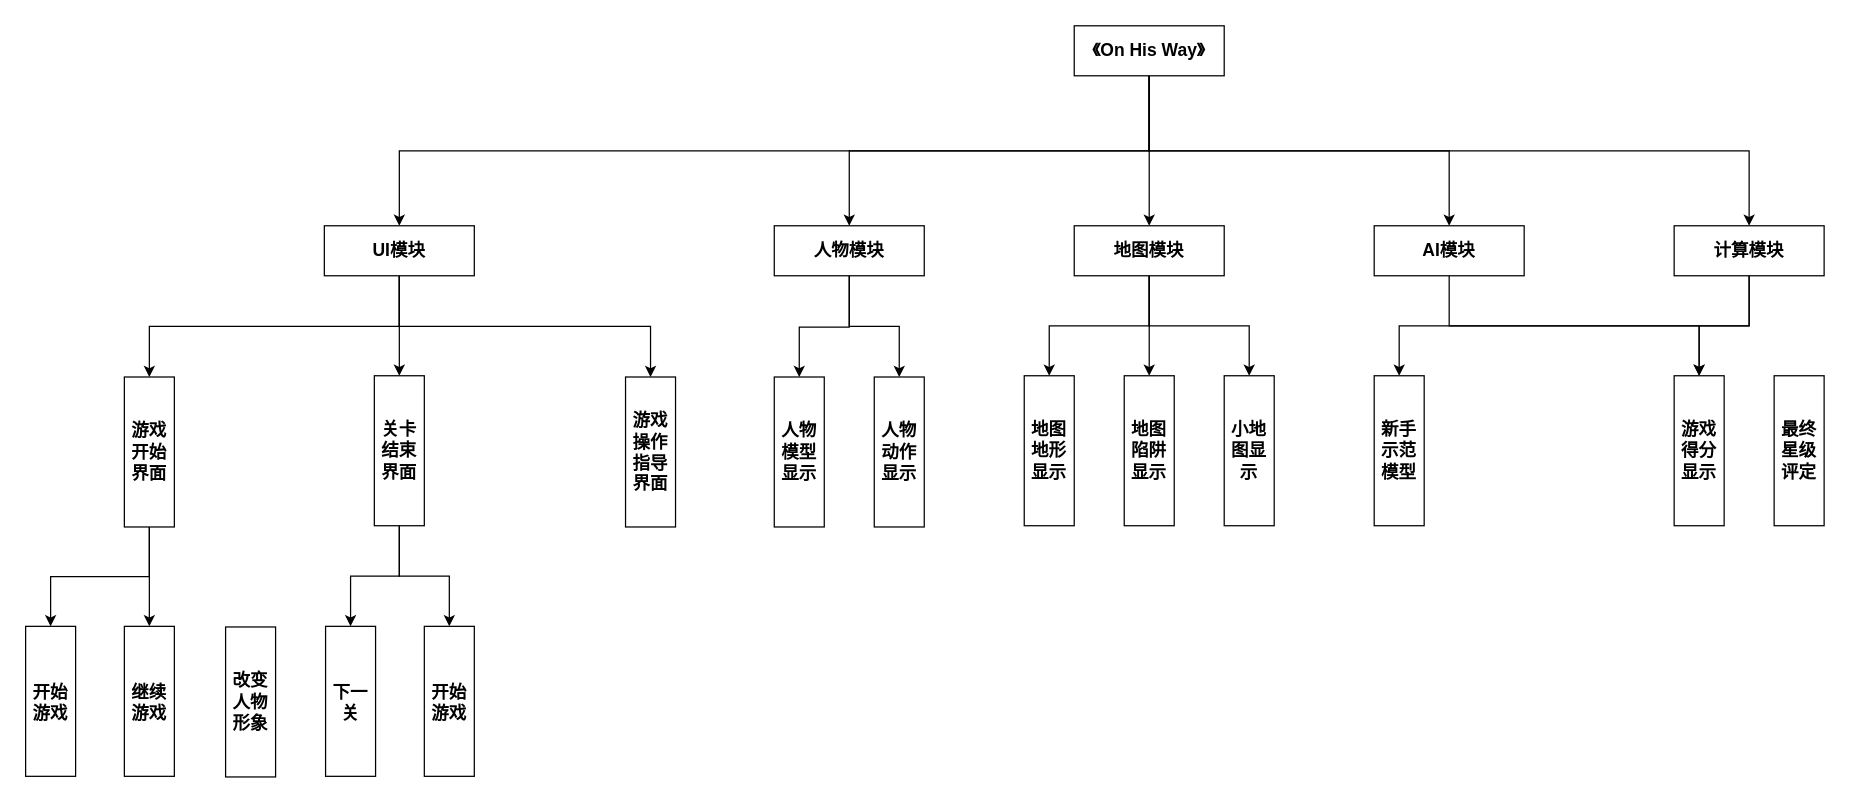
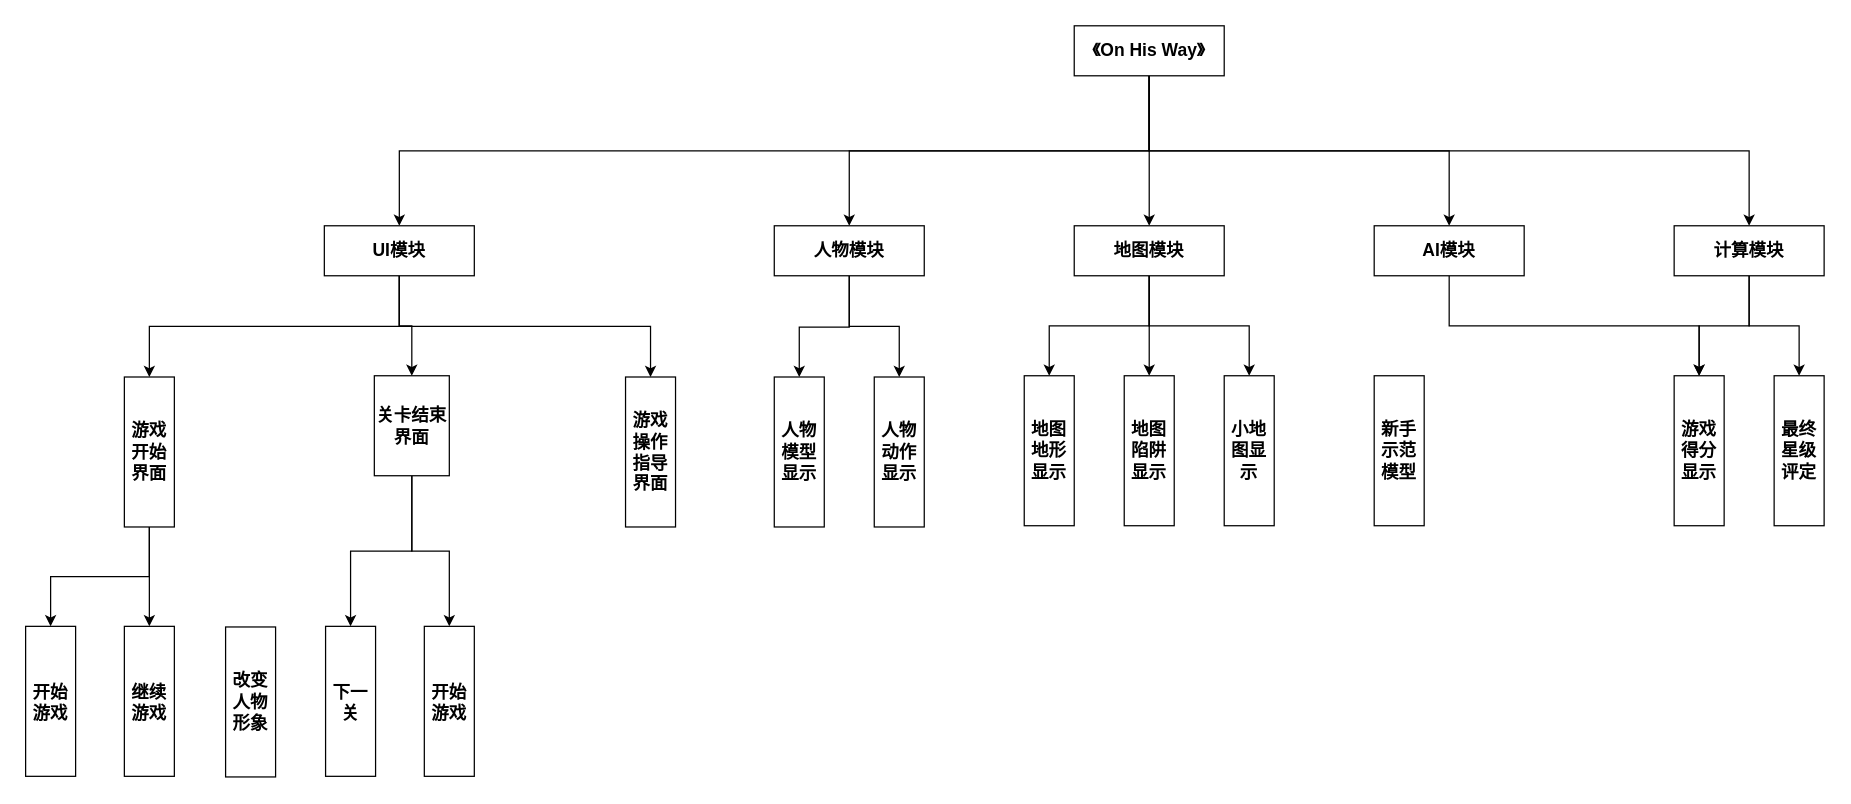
(1403, 326) -> (1795, 326)
(399, 451) -> (412, 426)
